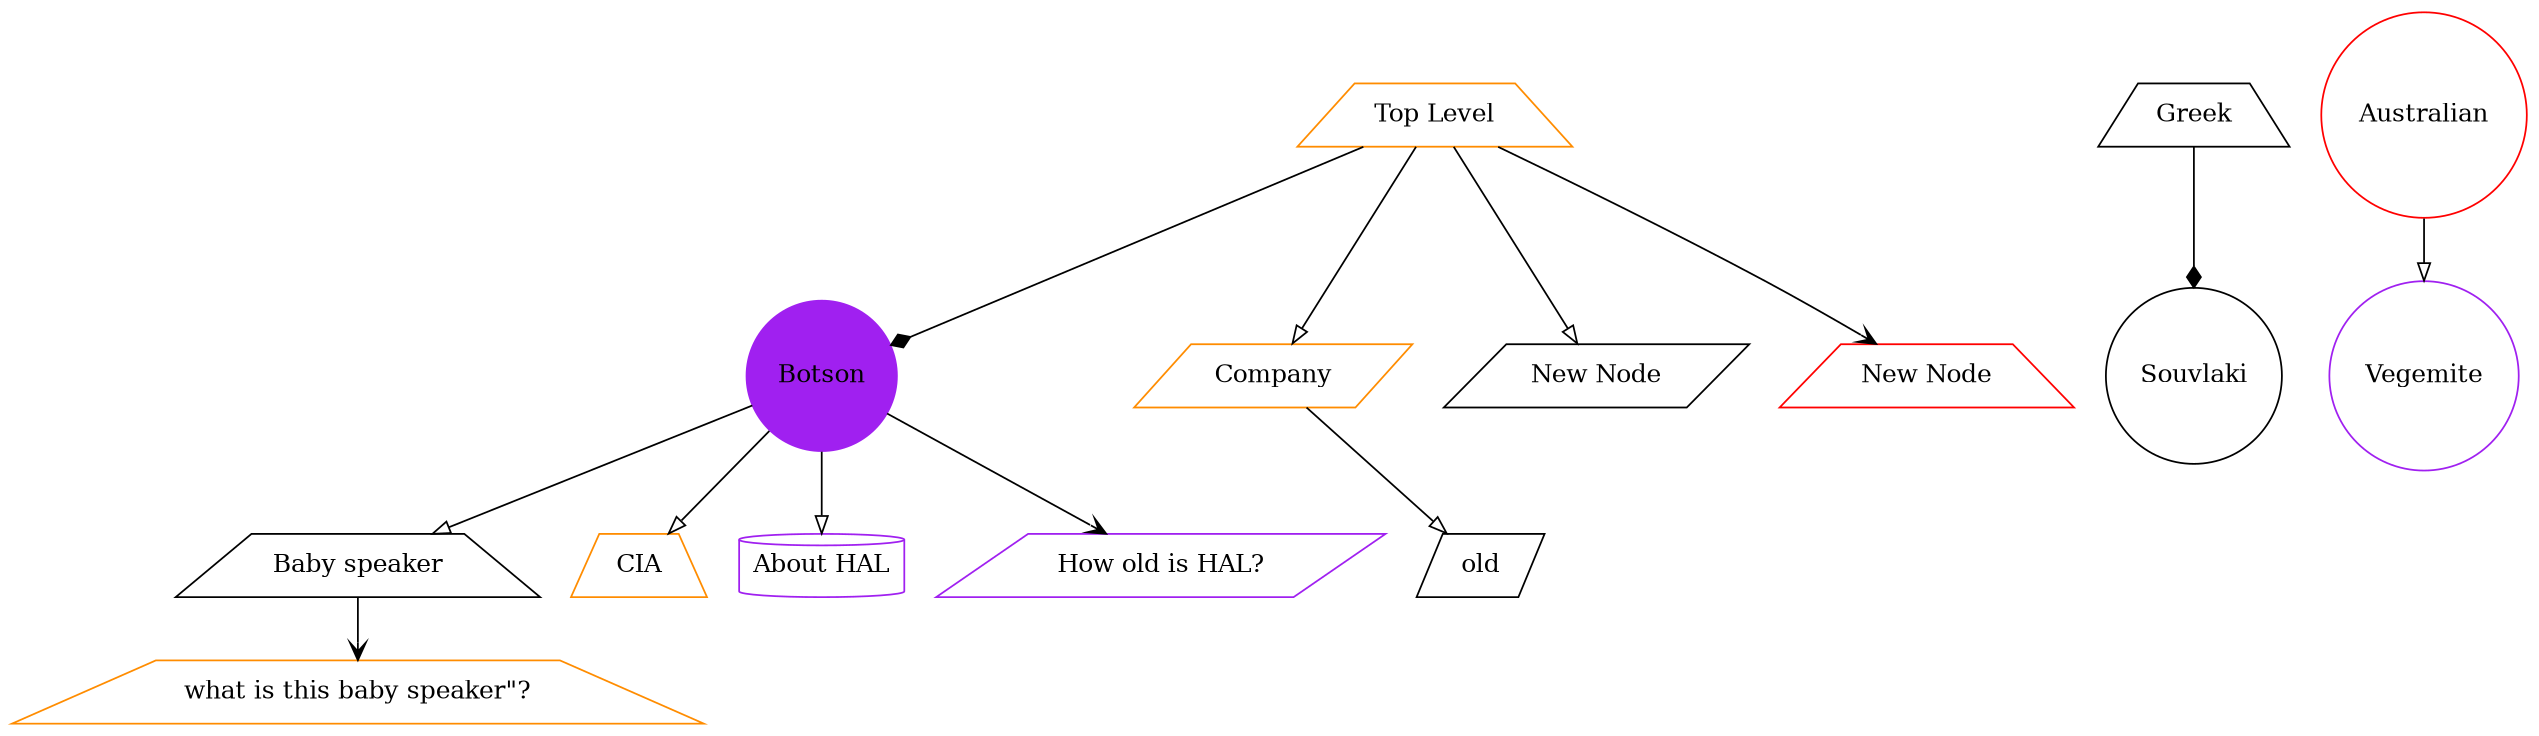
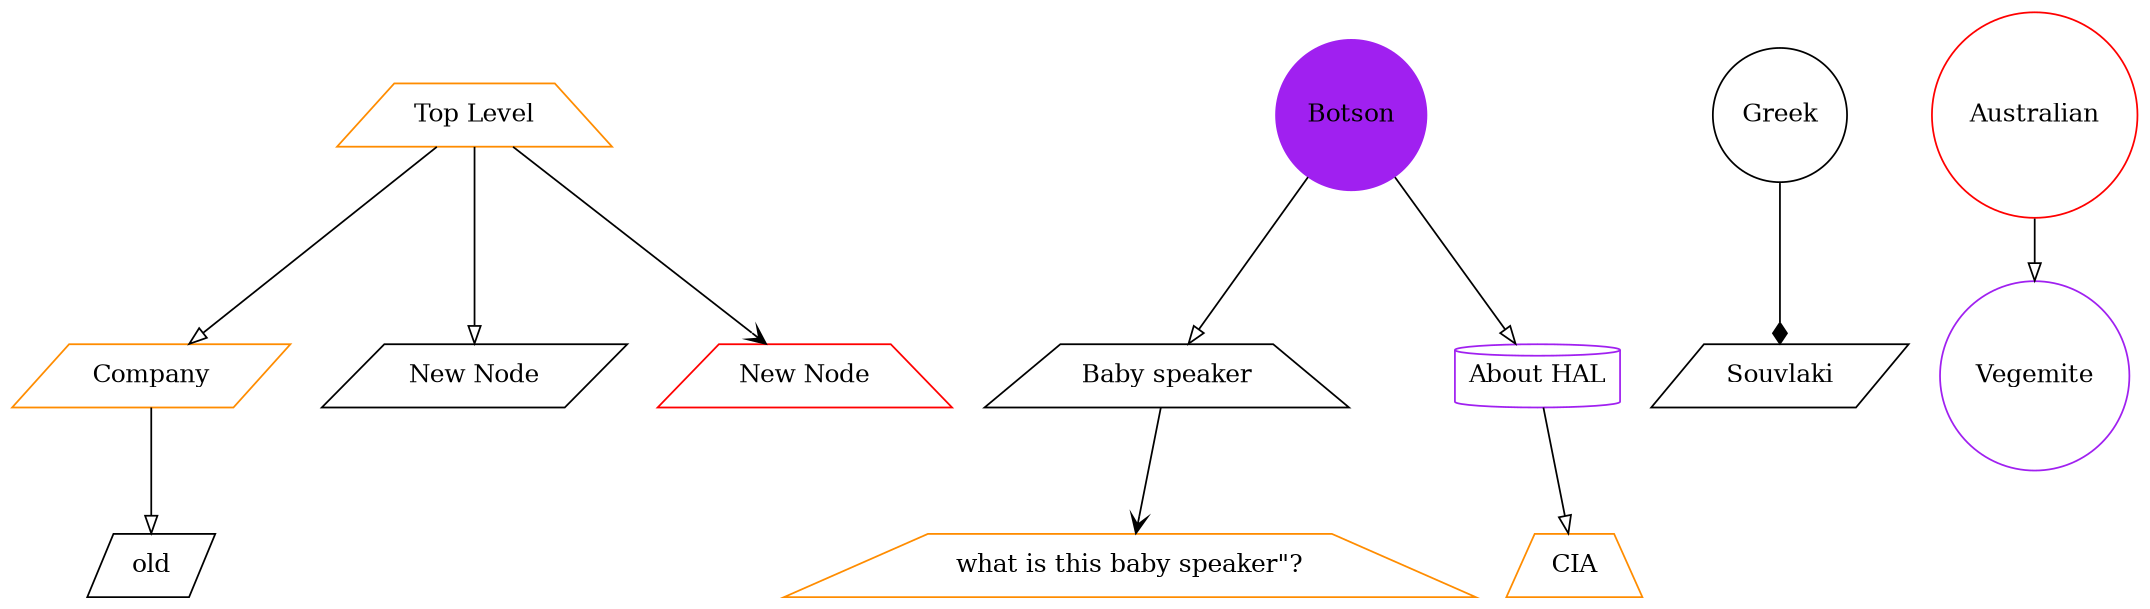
(2194, 115) -> (1780, 115)
(1137, 242) -> none
(2194, 376) -> (1780, 376)
(725, 476) -> (1554, 462)
(1161, 566) -> none
